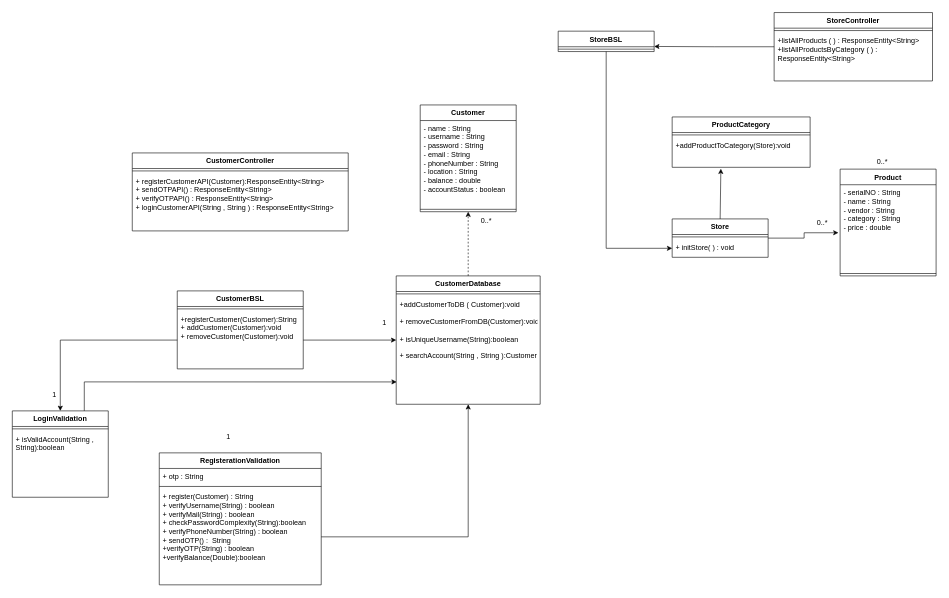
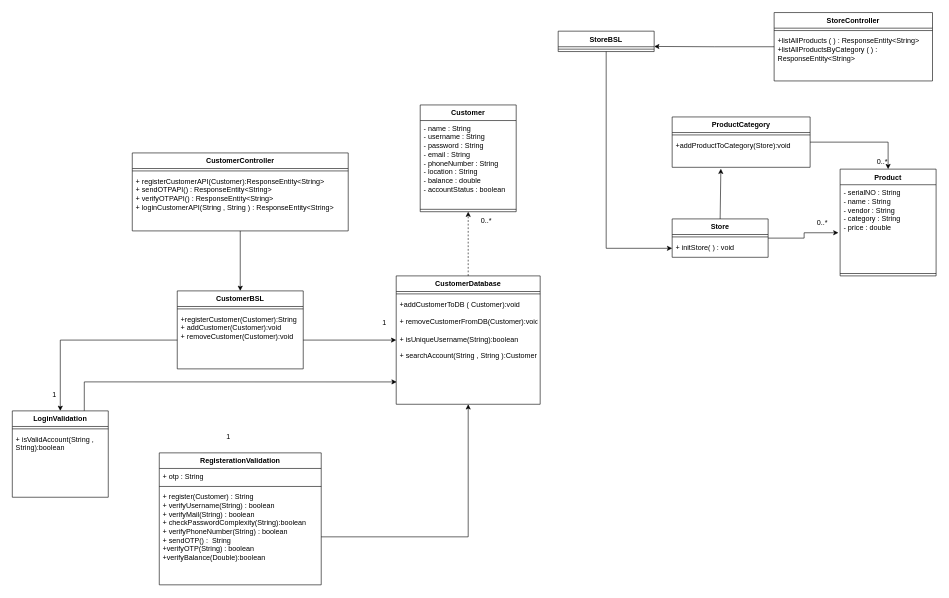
none -> (887, 142)
none -> (240, 285)
